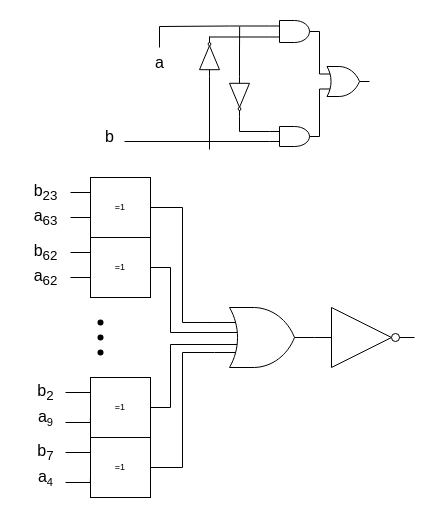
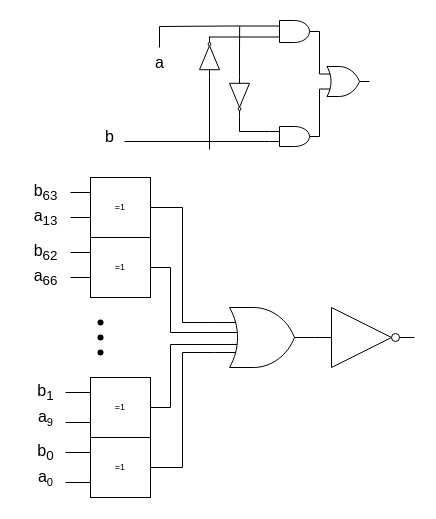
(46, 193) -> (46, 193)
(46, 218) -> (46, 218)
(46, 278) -> (46, 278)
(46, 393) -> (46, 393)
(46, 453) -> (46, 453)
(46, 478) -> (46, 478)
